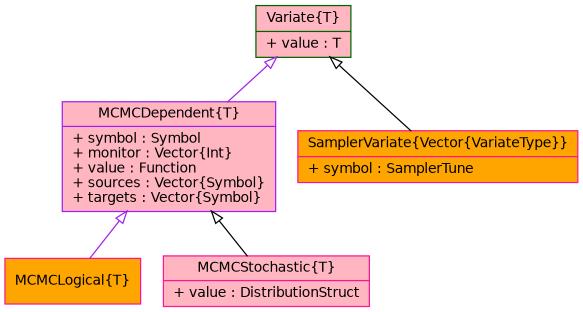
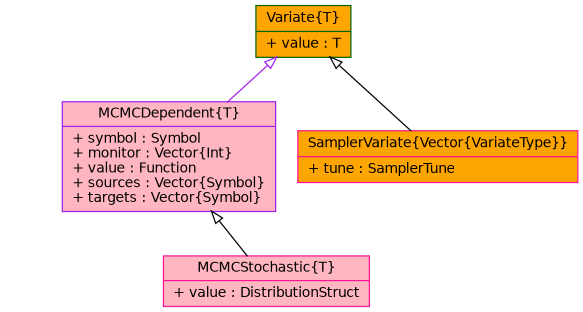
(303, 31) -> (303, 31)
(391, 169) -> (382, 169)
(73, 281) -> none
